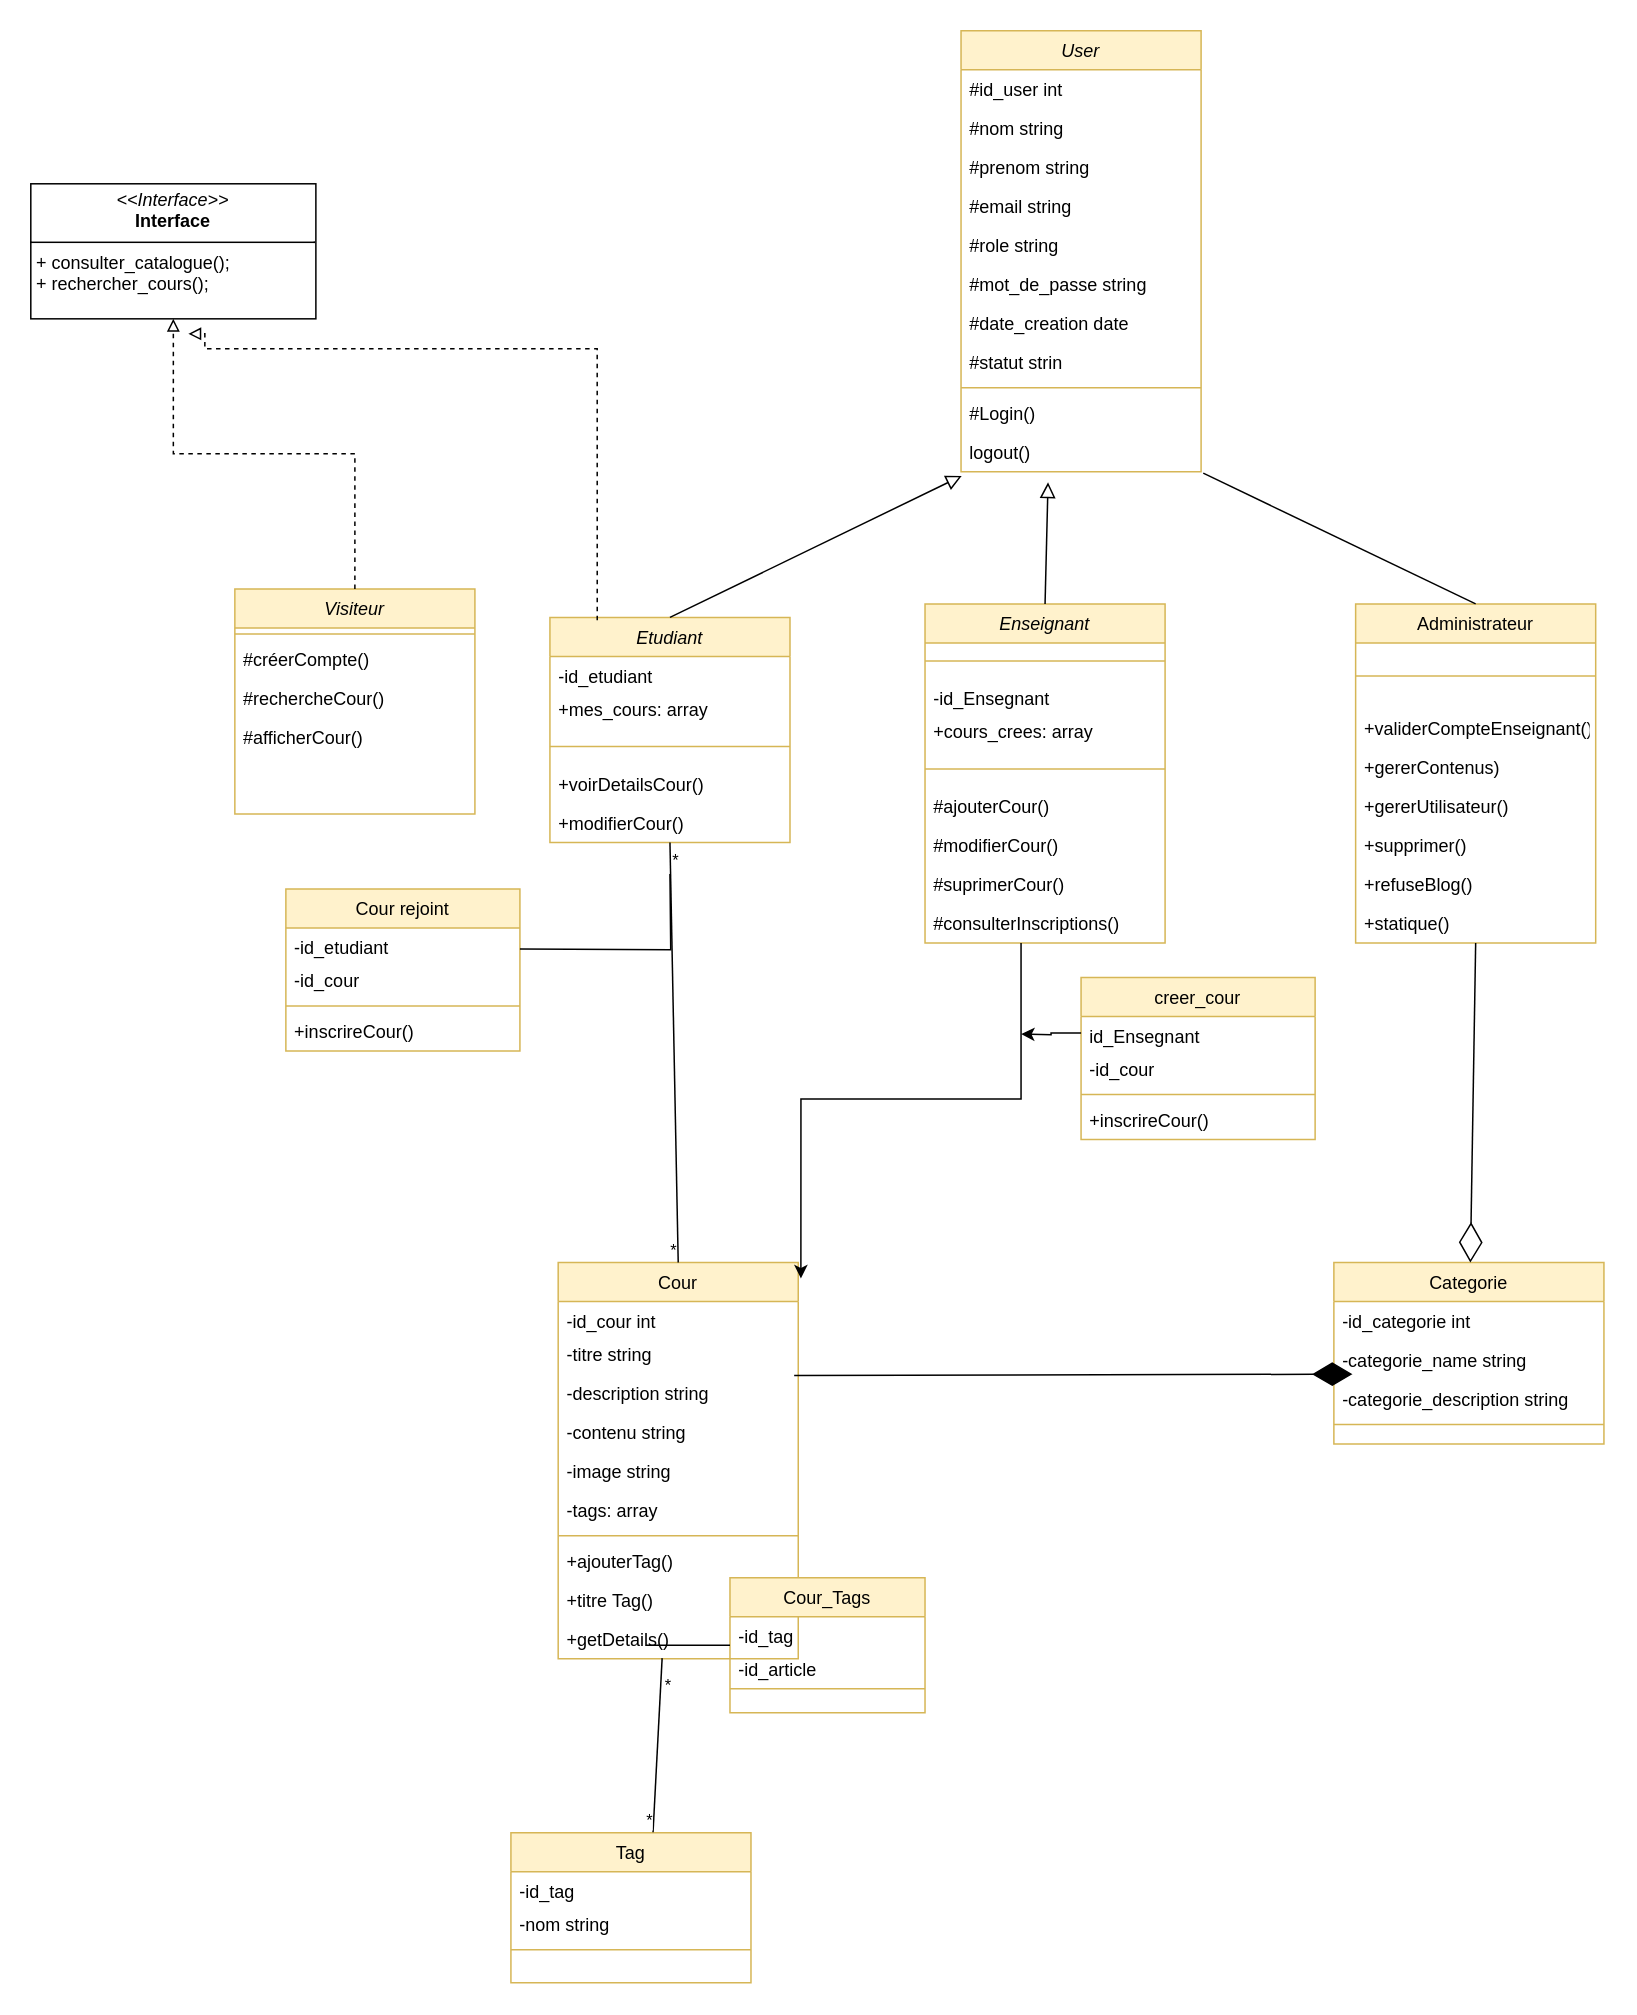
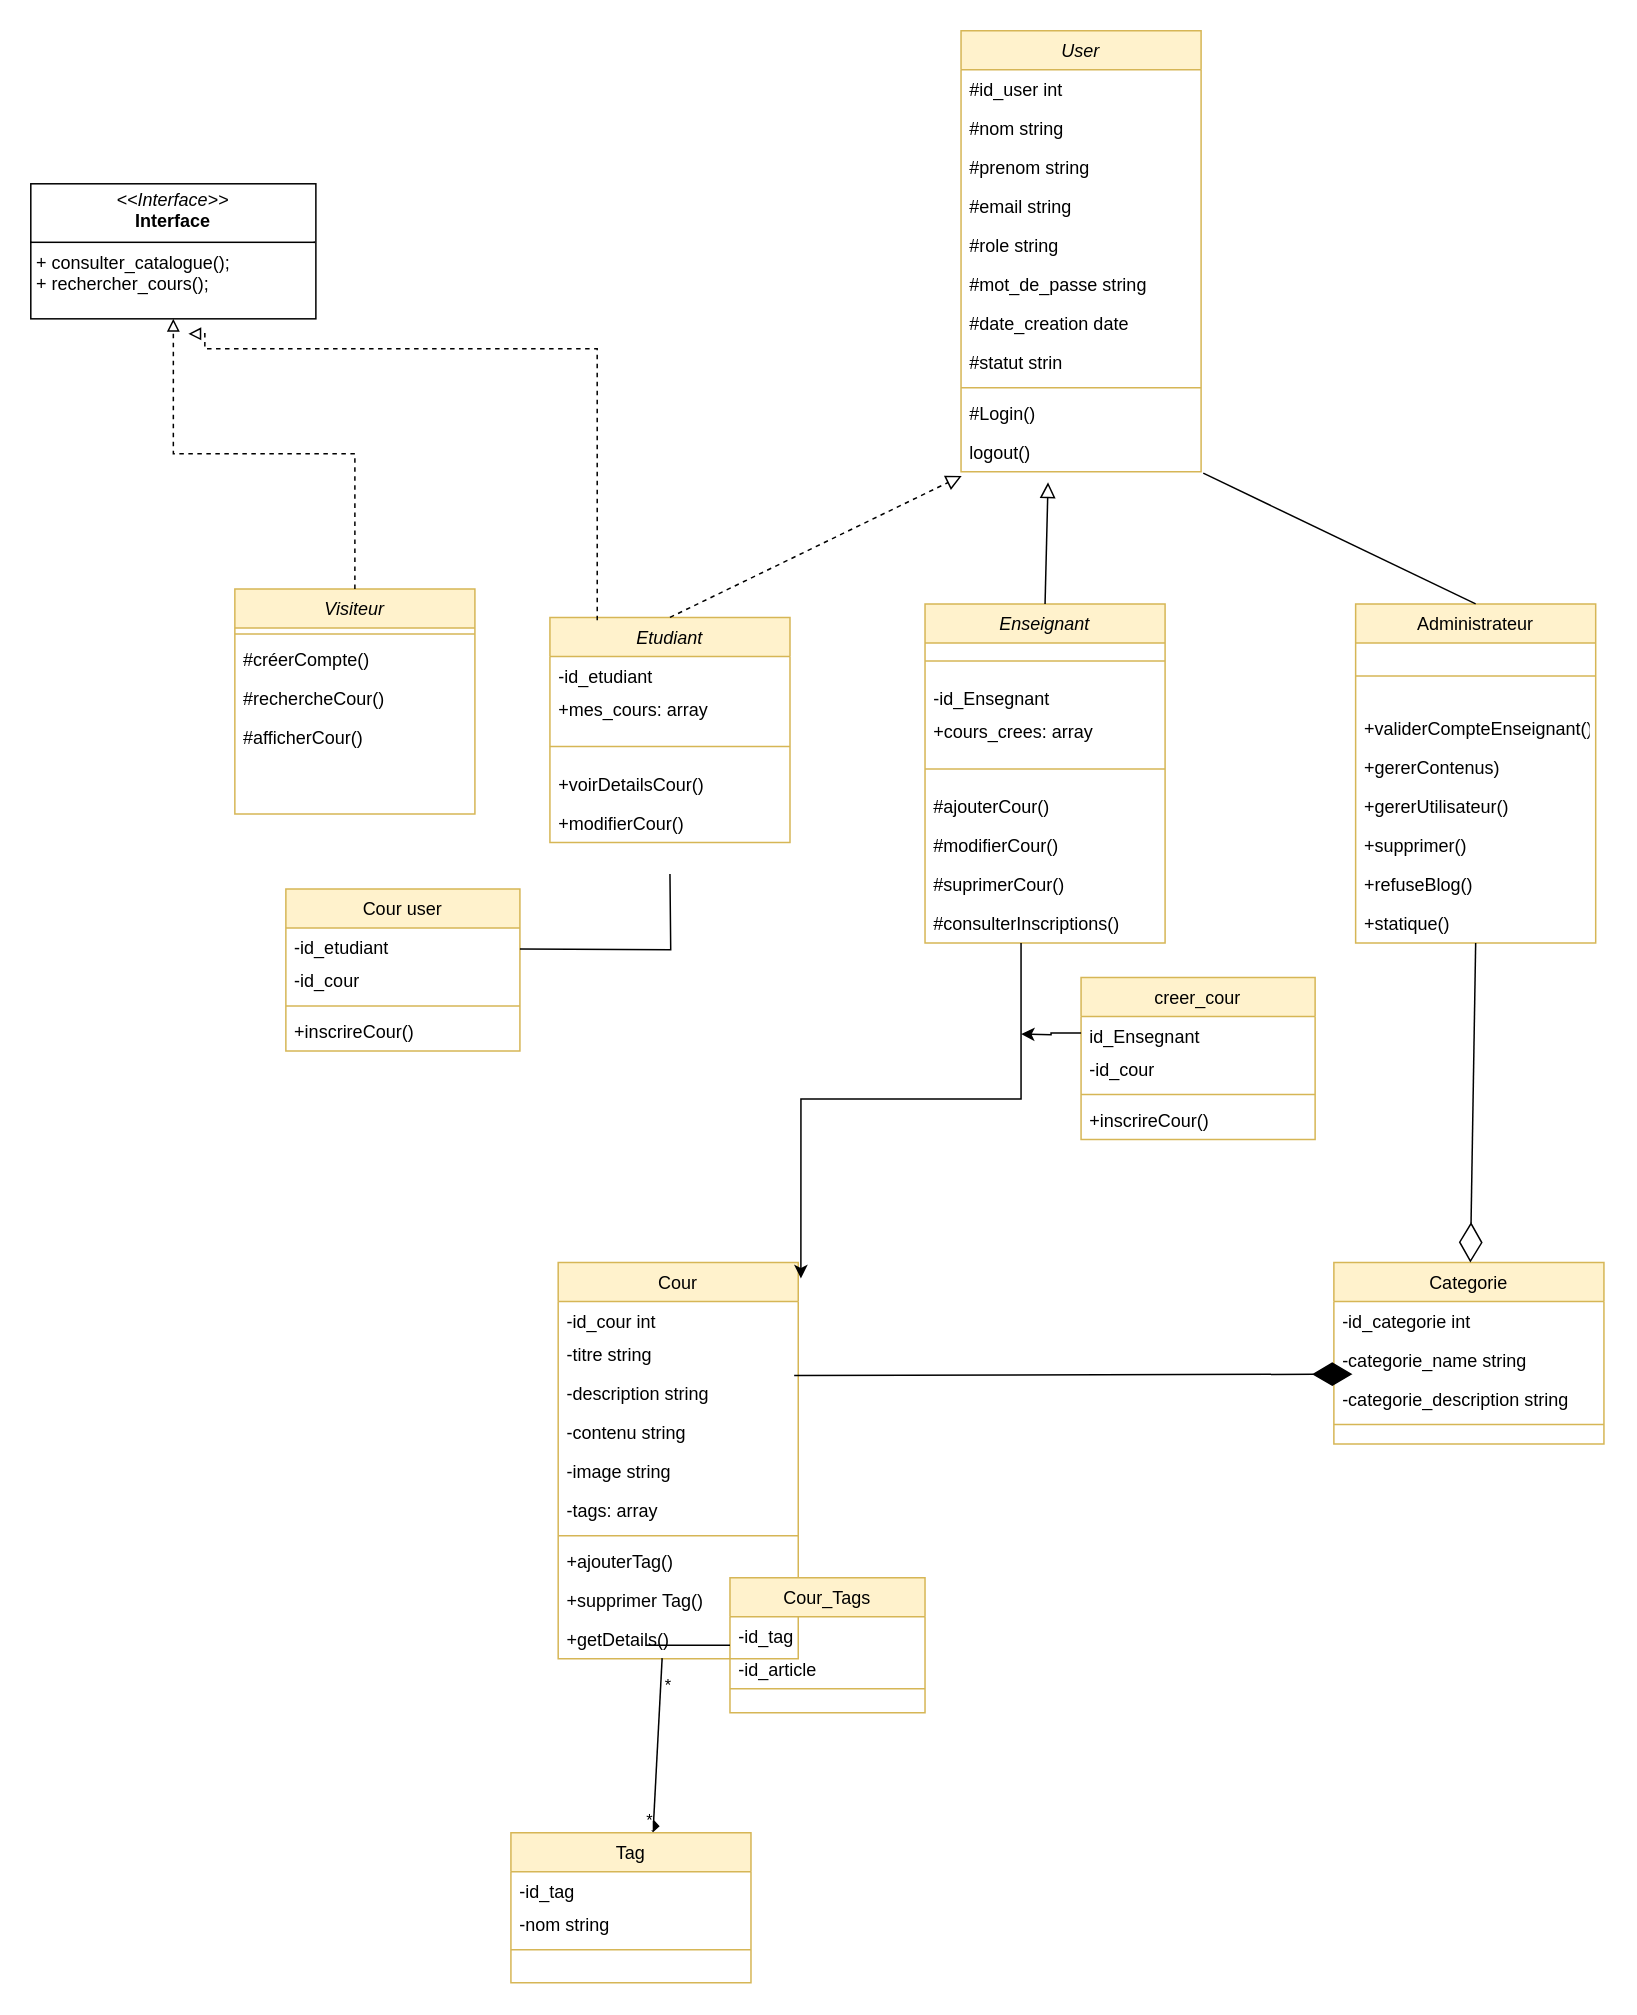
(808, 550) -> (808, 550)
(402, 909) -> (402, 909)
(675, 1097) -> none
(624, 1601) -> (645, 1601)
(653, 1825) -> (653, 1819)
